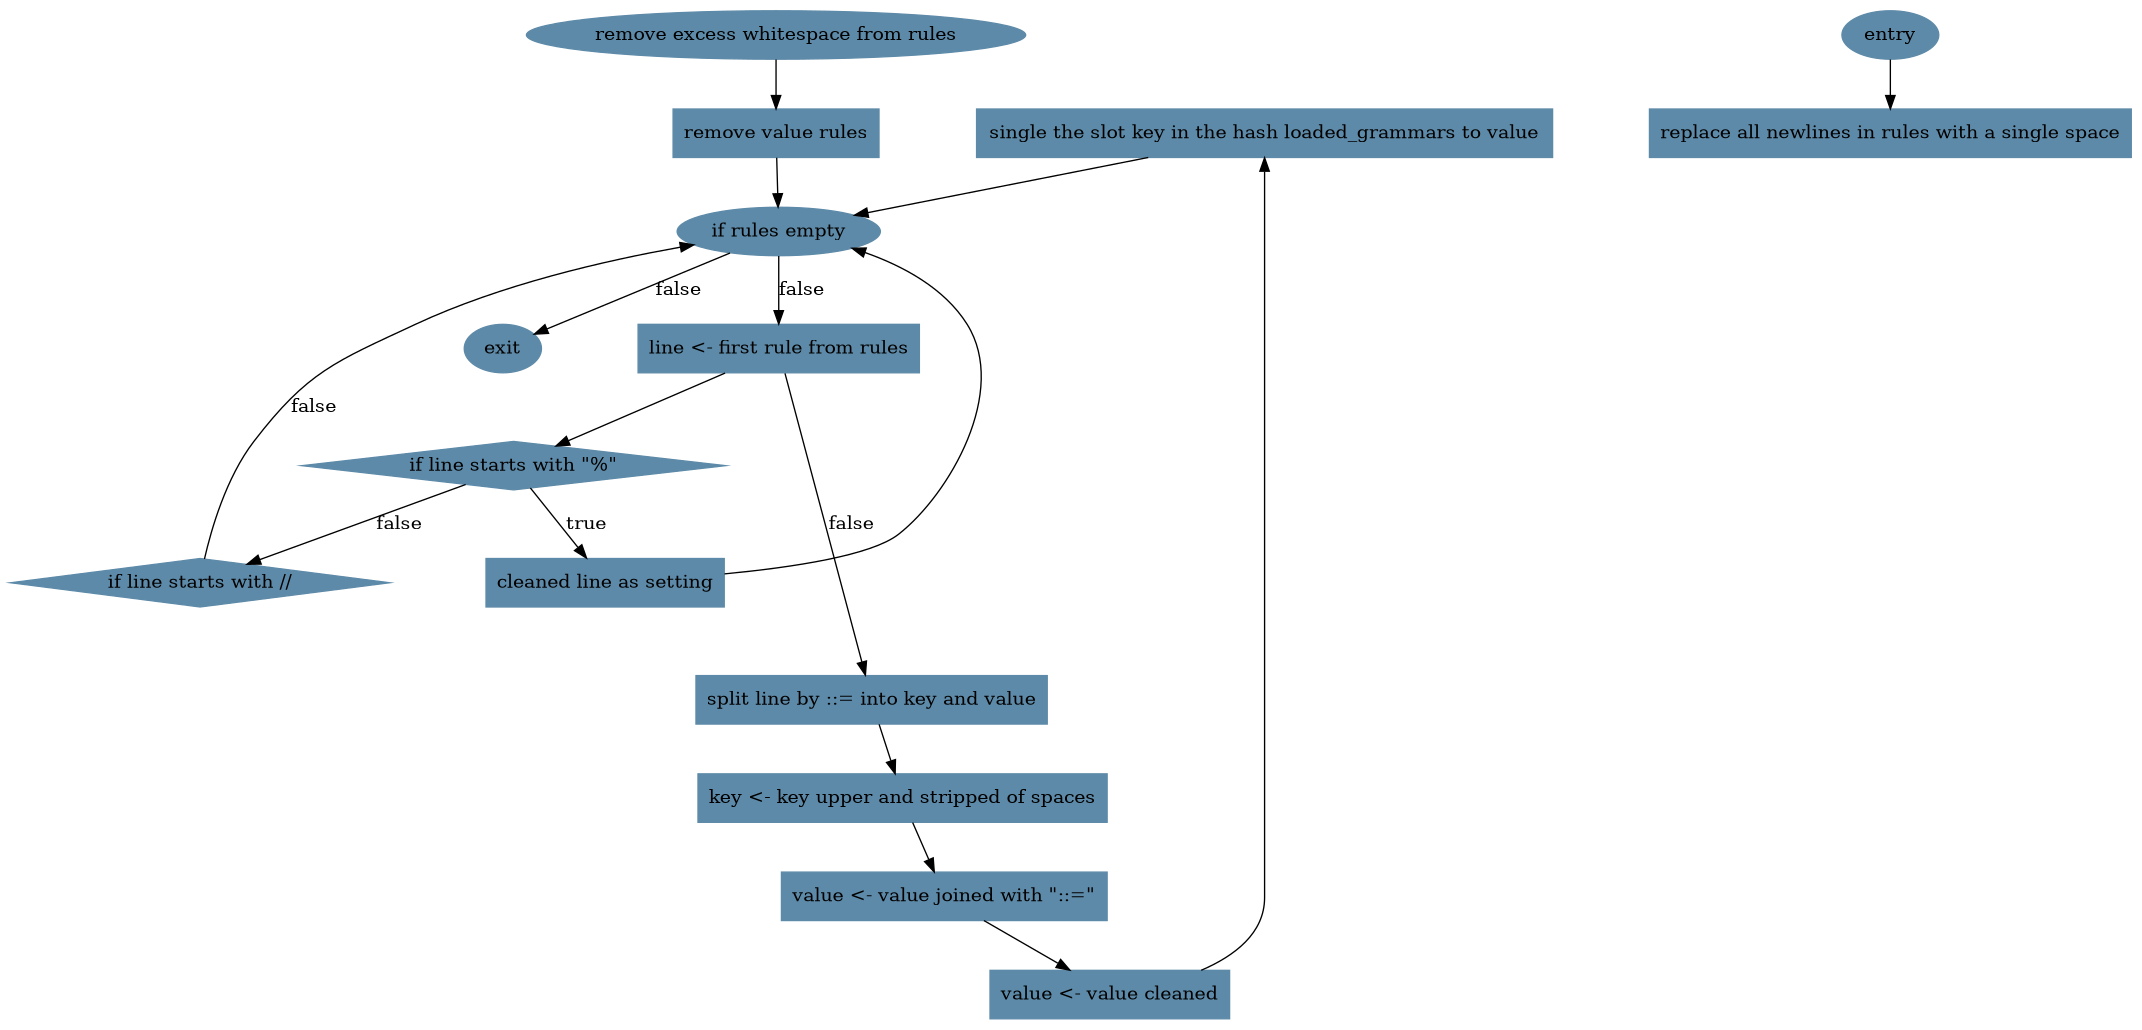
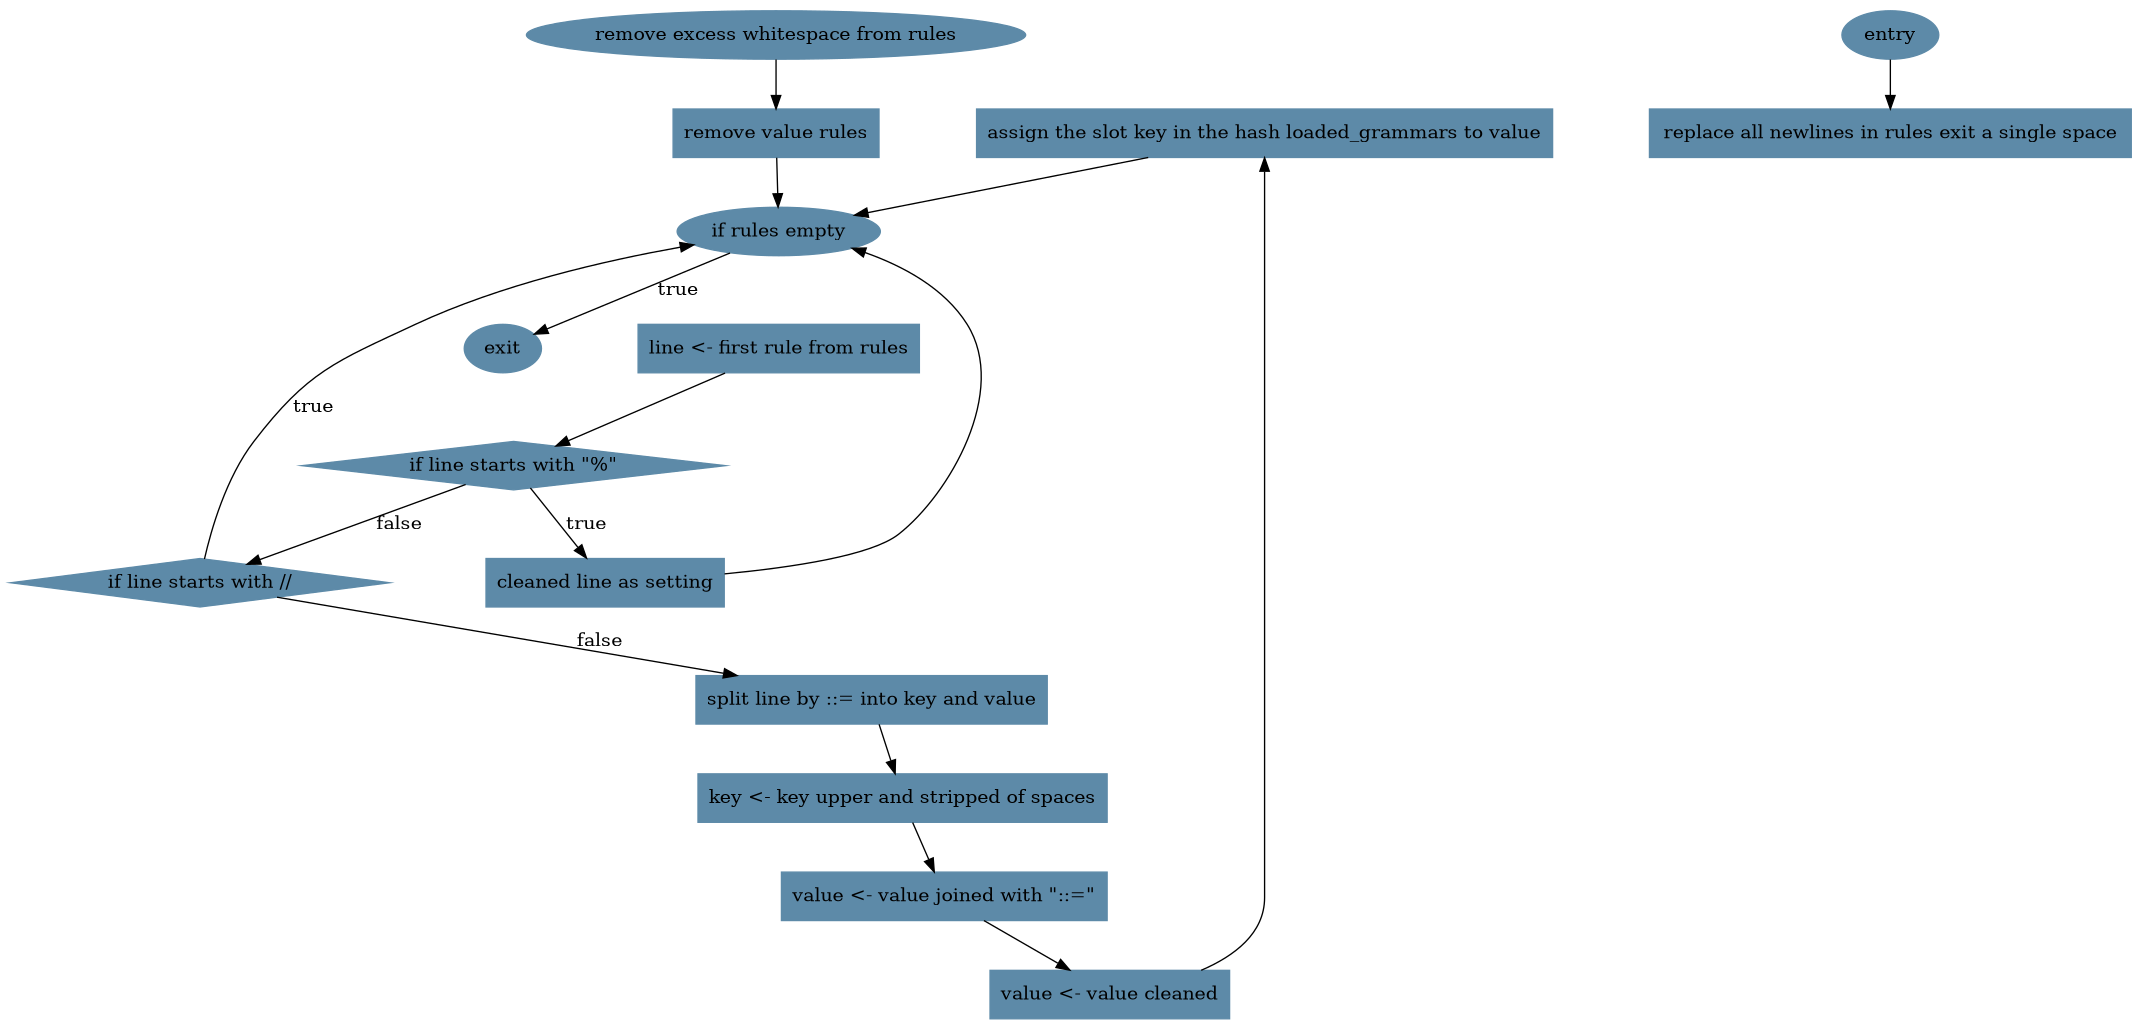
(1265, 133) -> (1265, 133)
(1890, 133) -> (1890, 133)
(779, 283) -> none
(678, 290) -> (678, 290)
(314, 407) -> (314, 407)
(823, 518) -> (500, 635)
